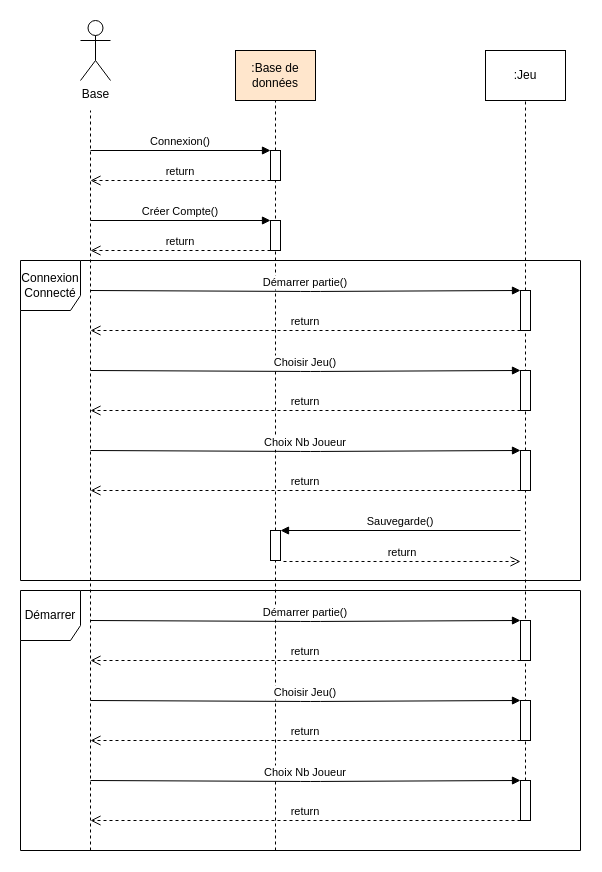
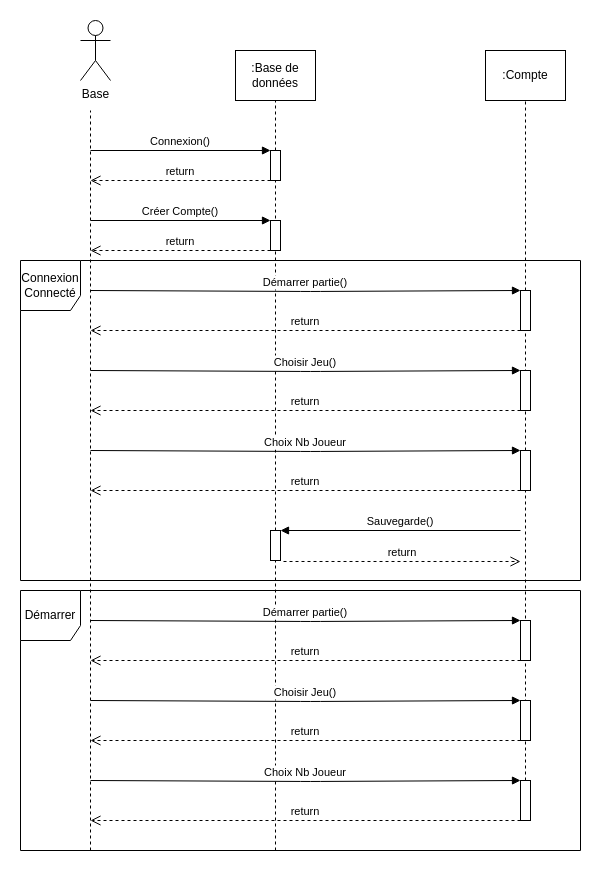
(276, 76) -> (276, 76)
(526, 76) -> (526, 76)
